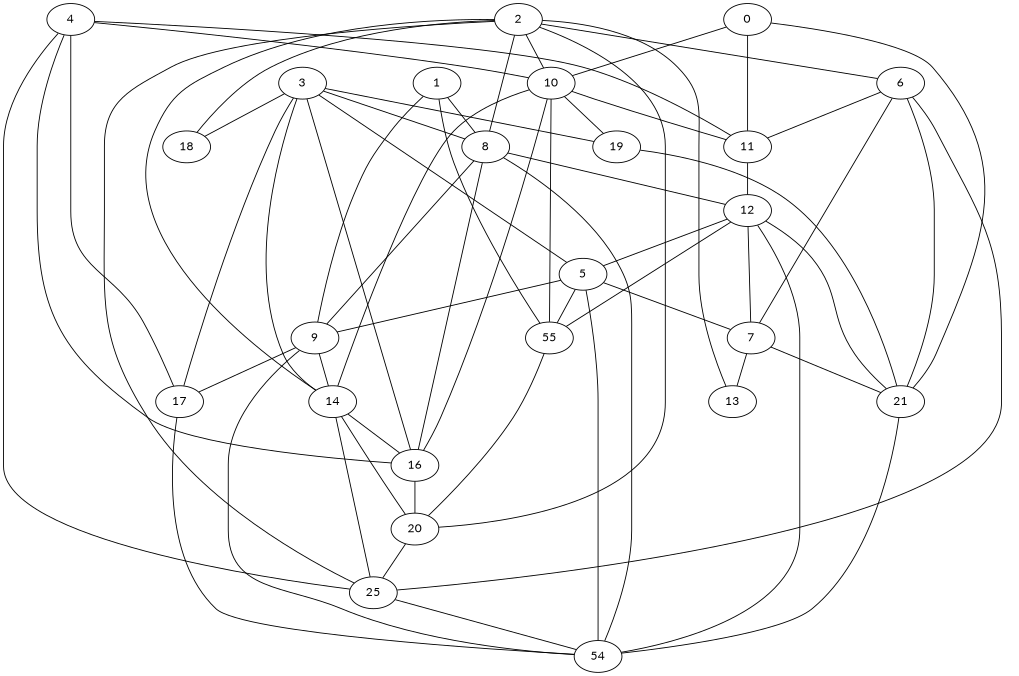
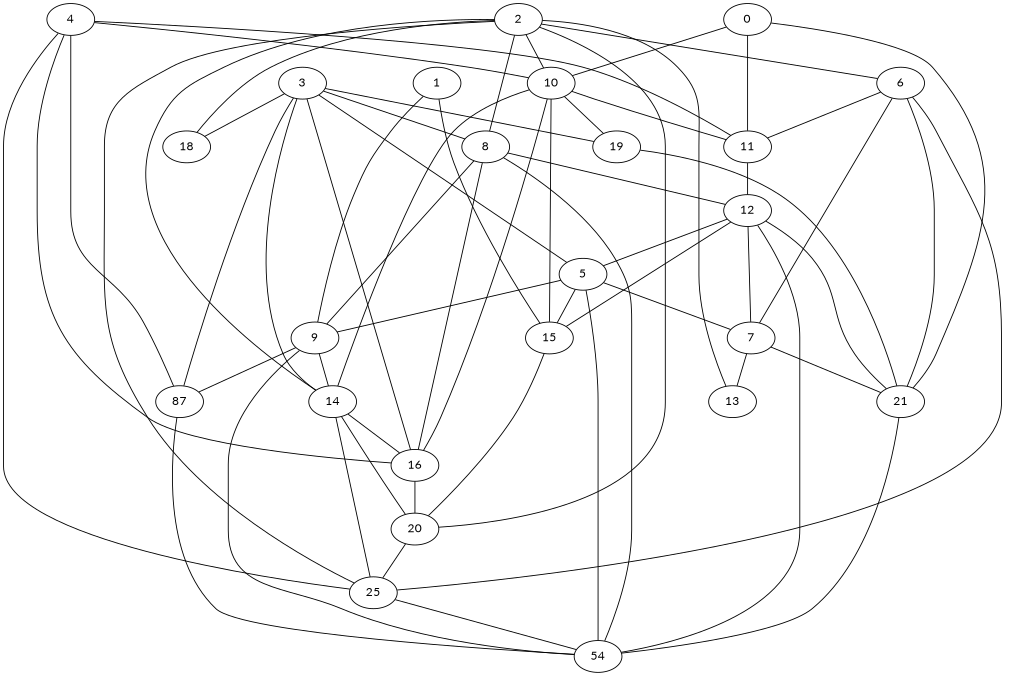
(457, 109) -> none
(549, 338) -> (549, 338)
(180, 402) -> (180, 402)
